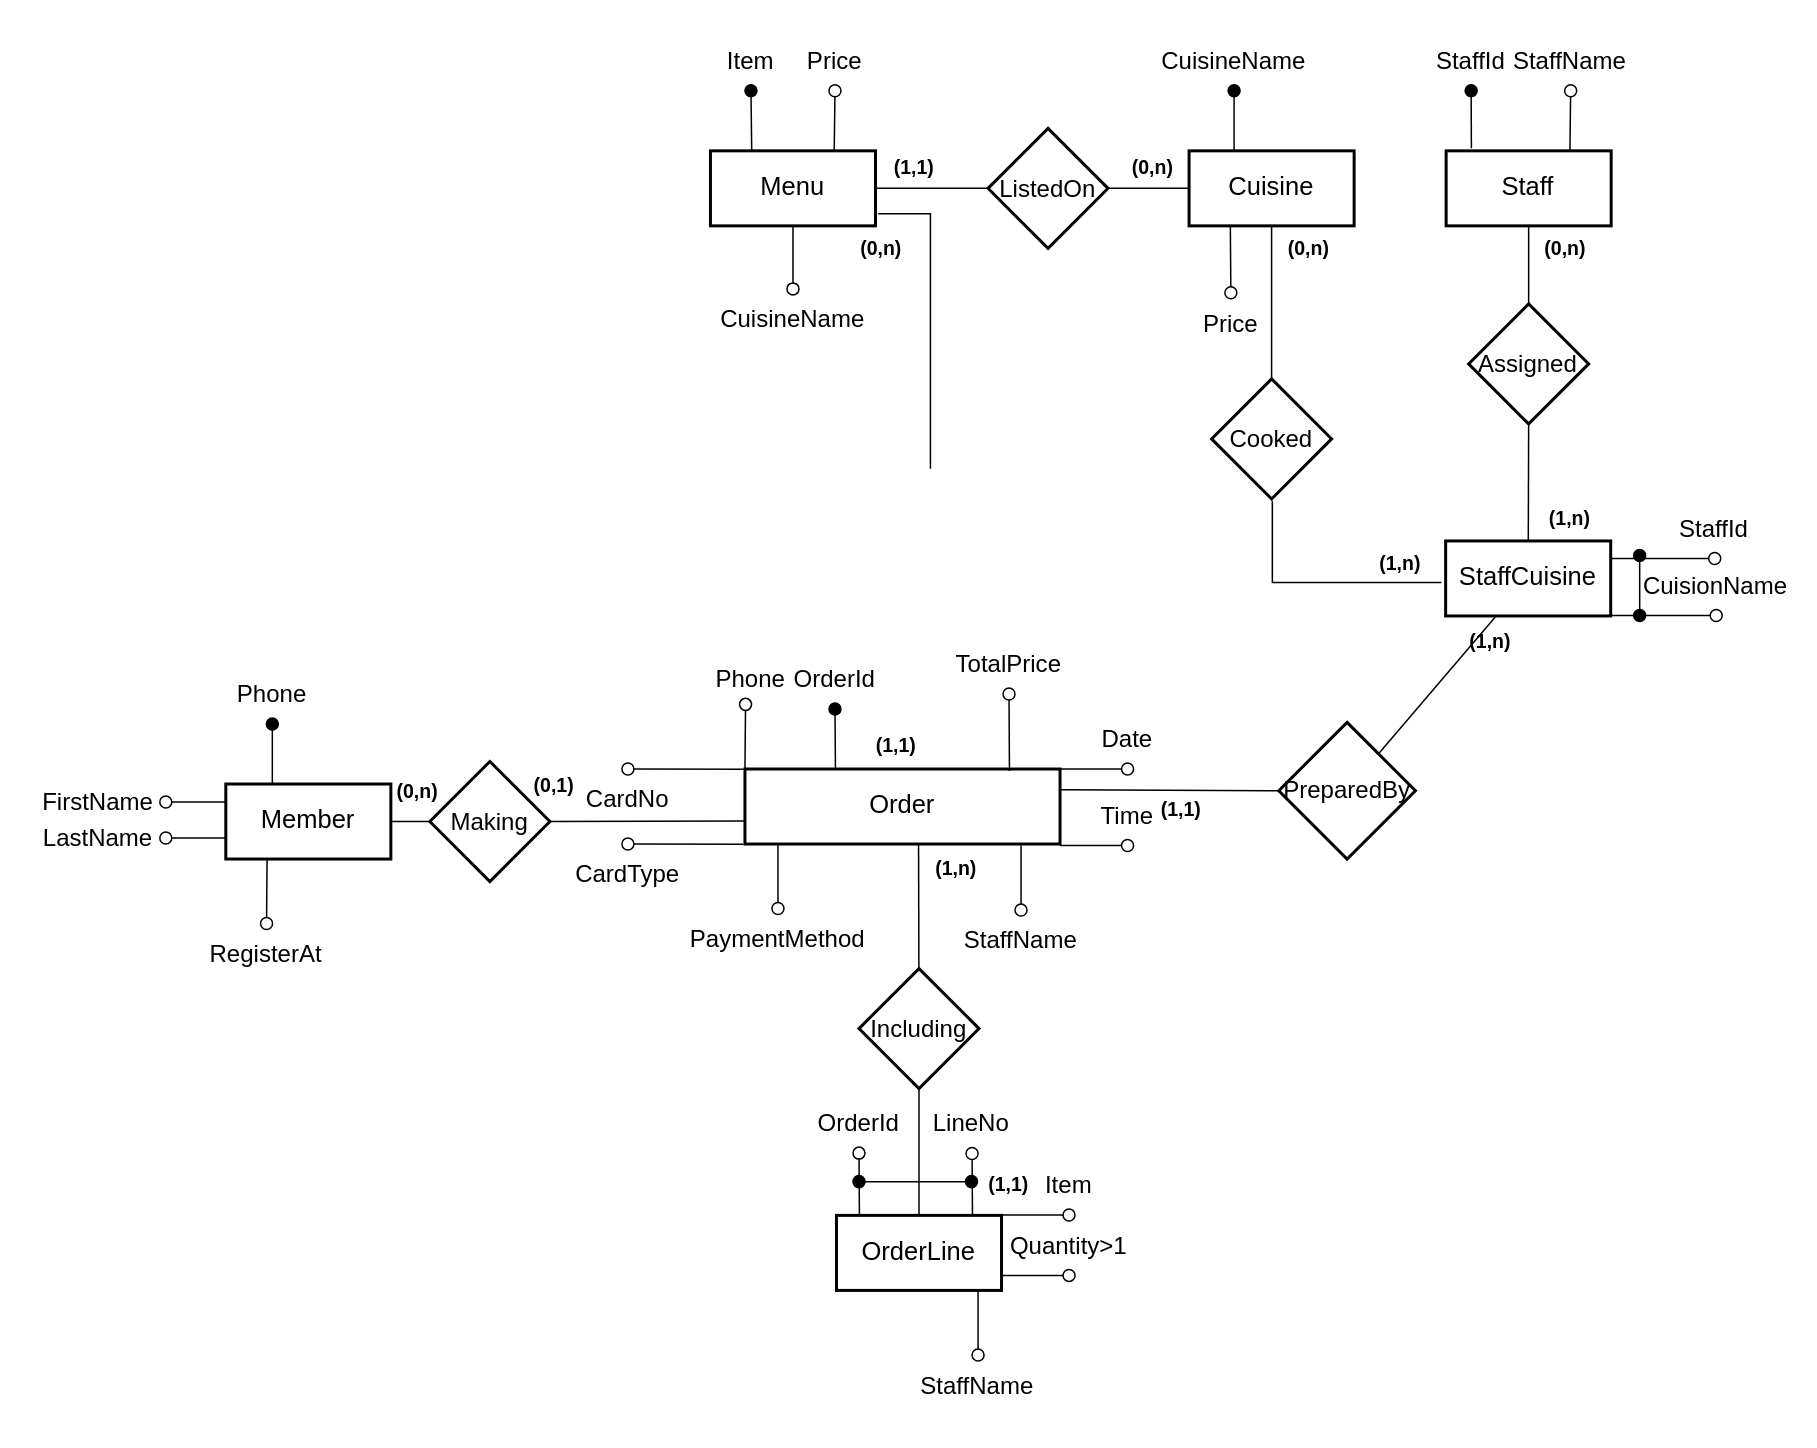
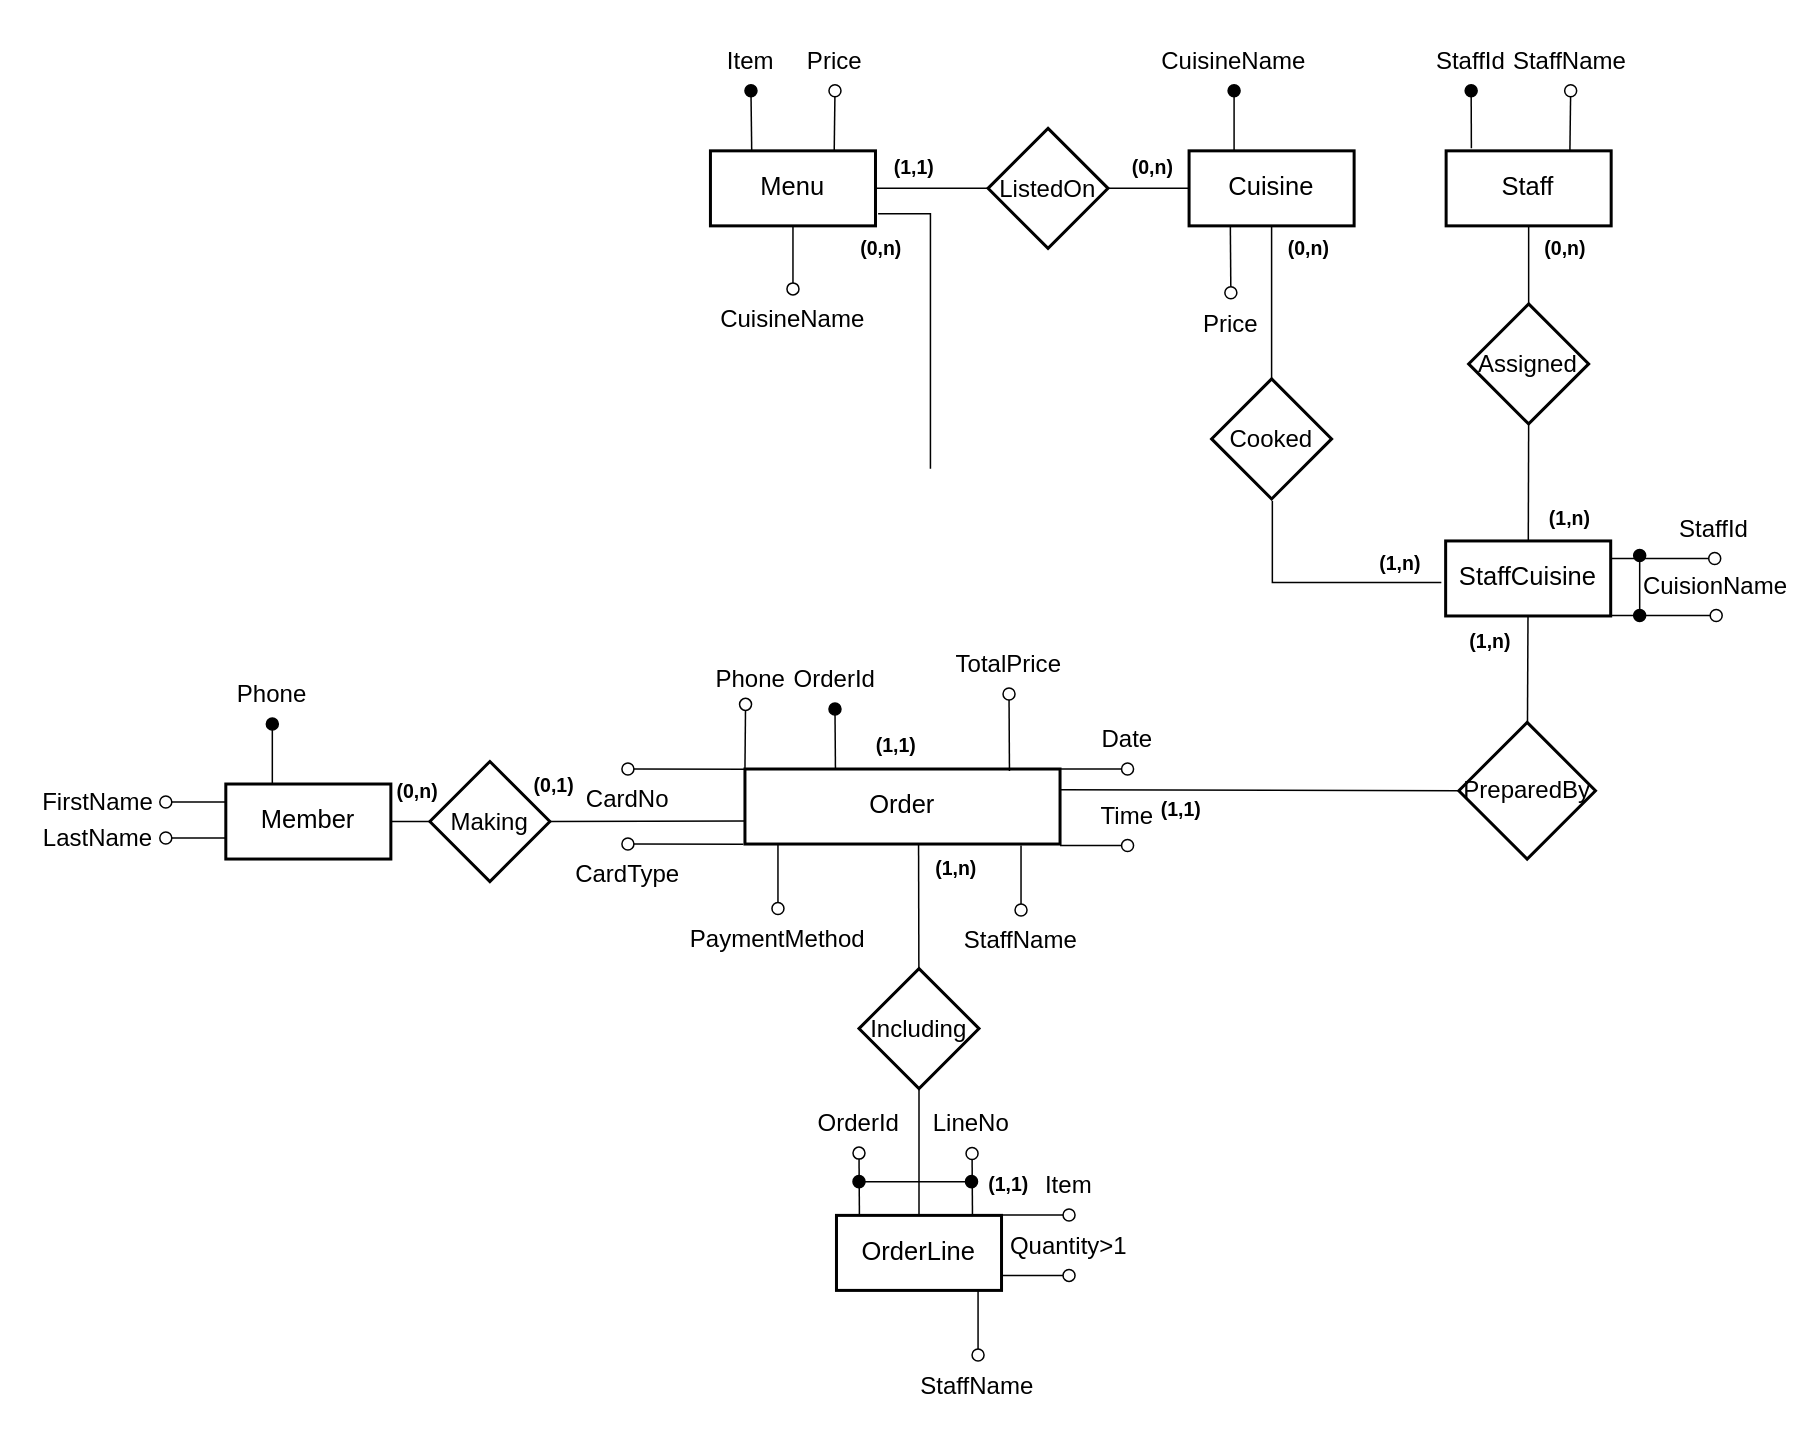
(1347, 790) -> (1527, 790)
(267, 888) -> none
(266, 953) -> none
